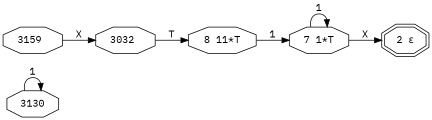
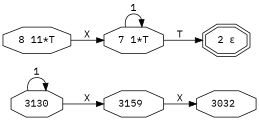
(273, 35) -> (87, 35)
(365, 35) -> (180, 35)
(168, 40) -> none
none -> (79, 104)
